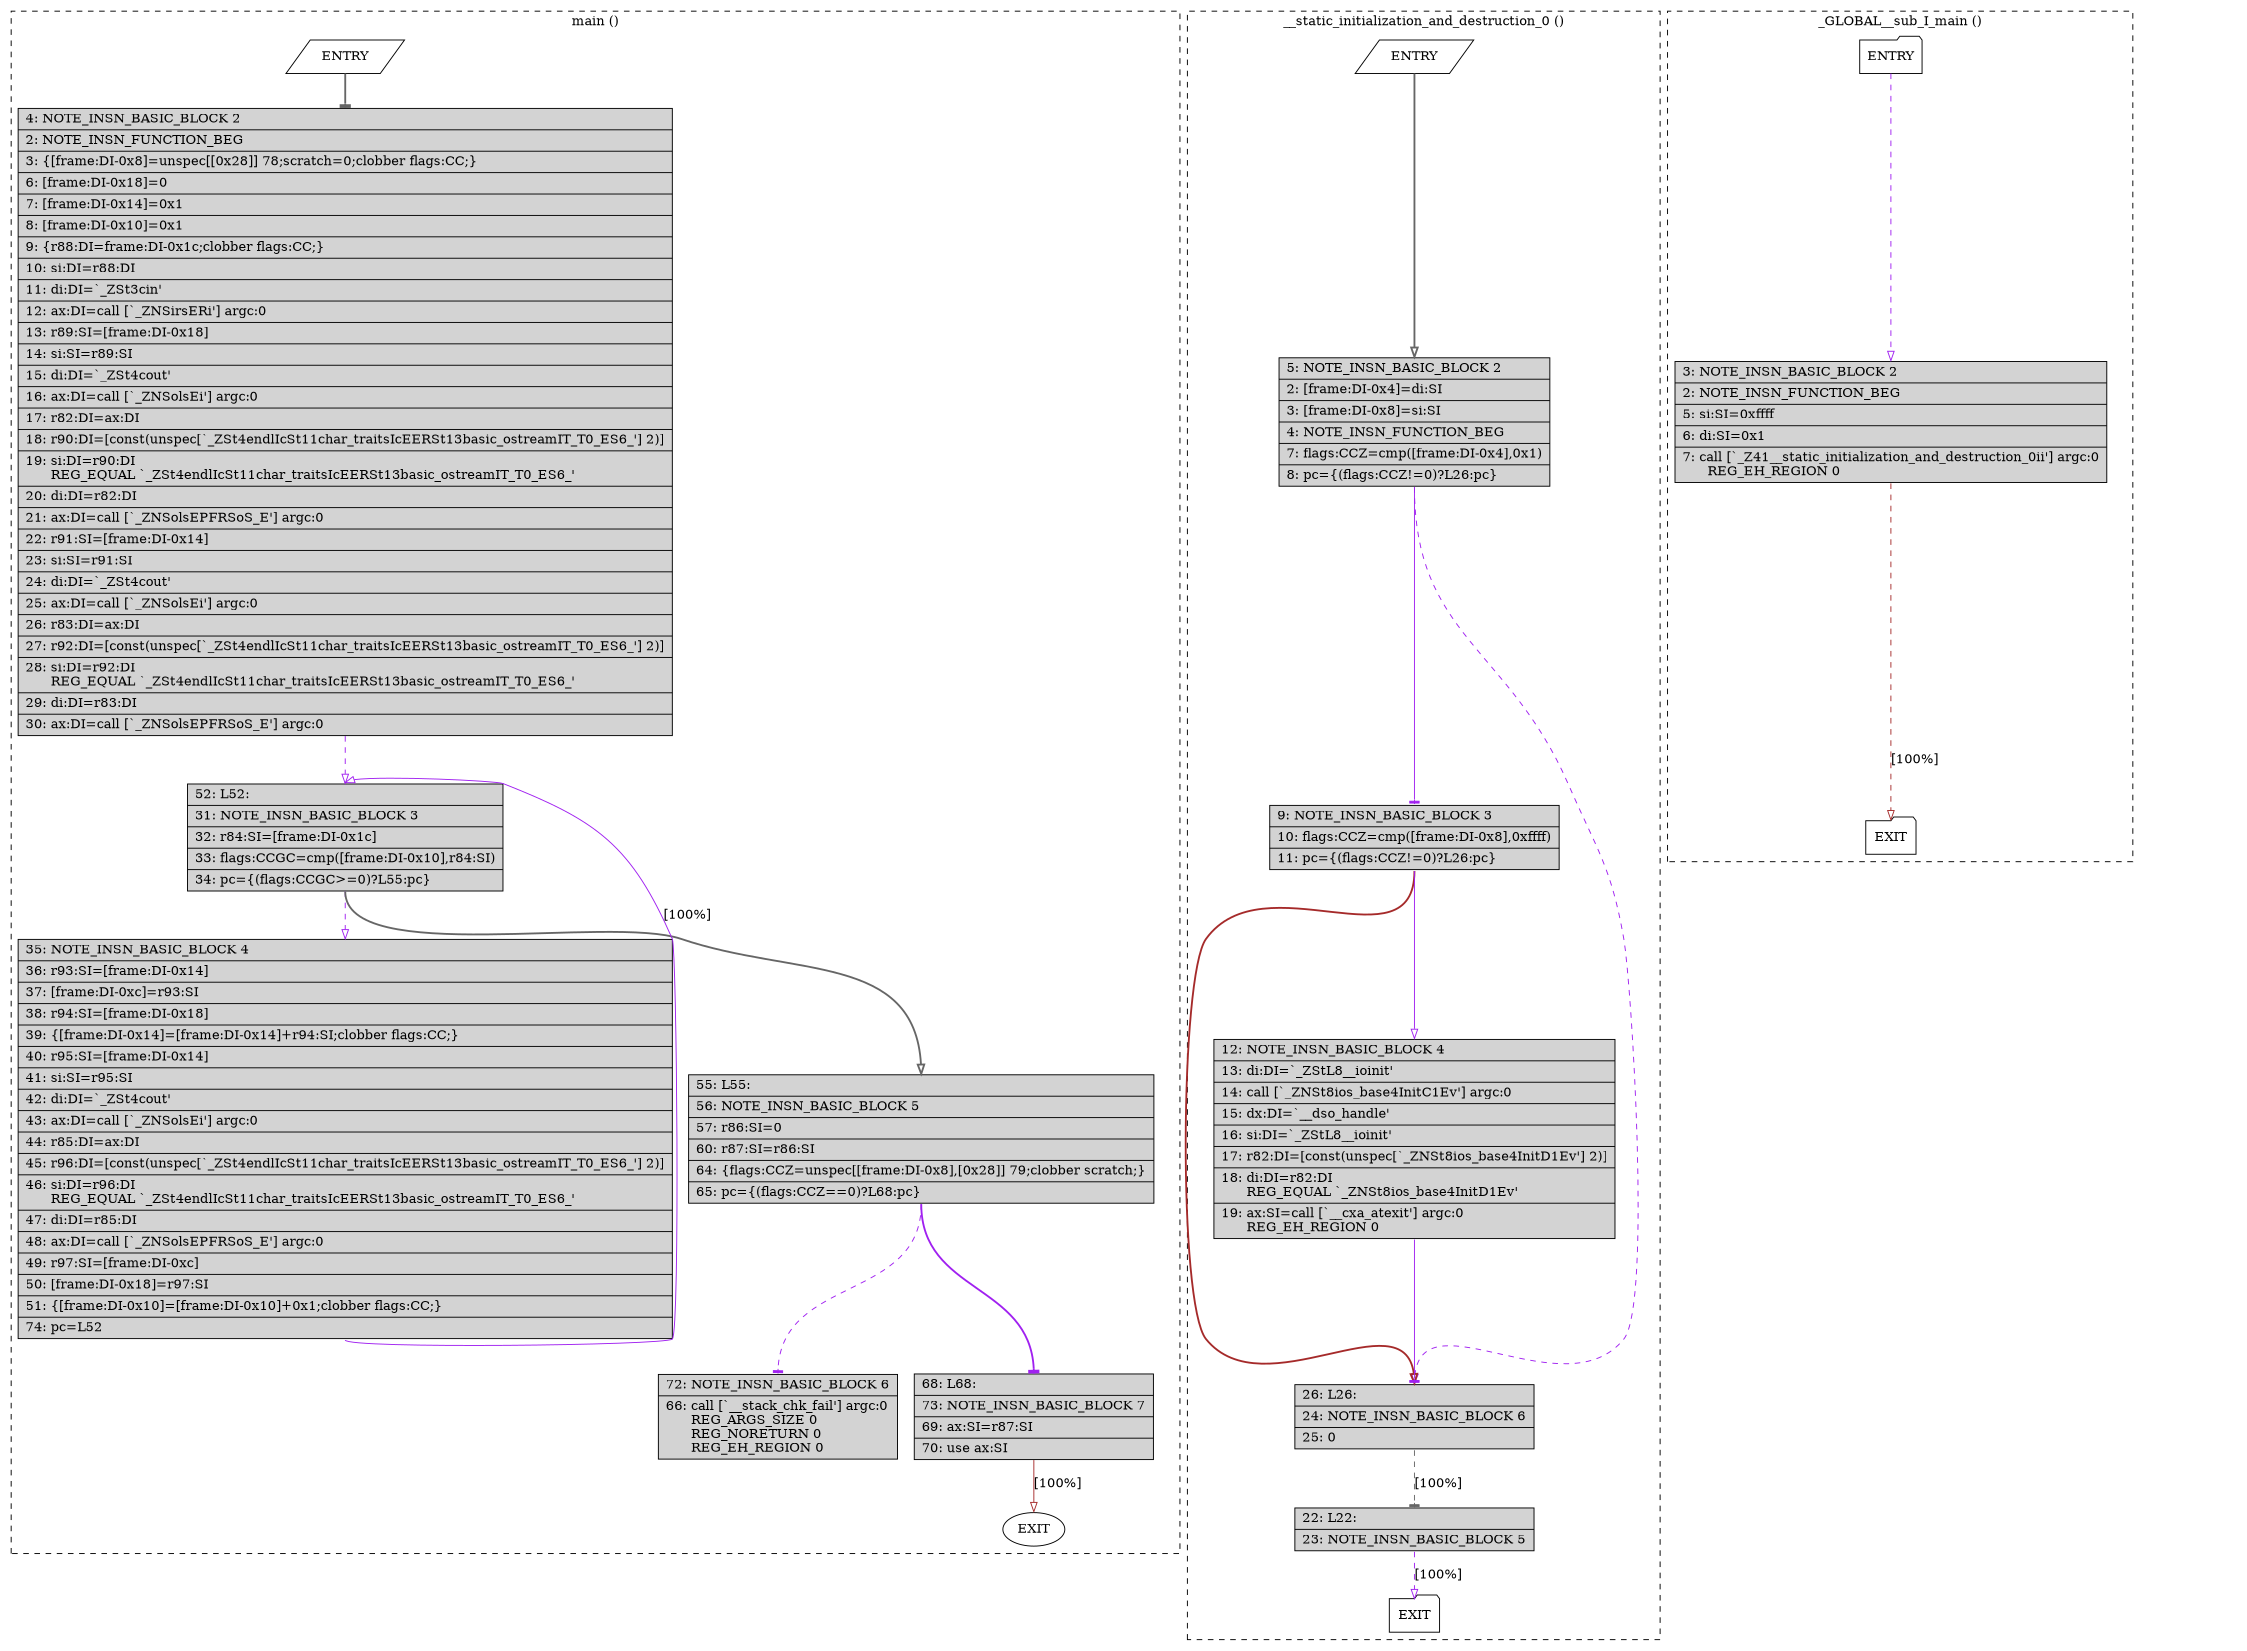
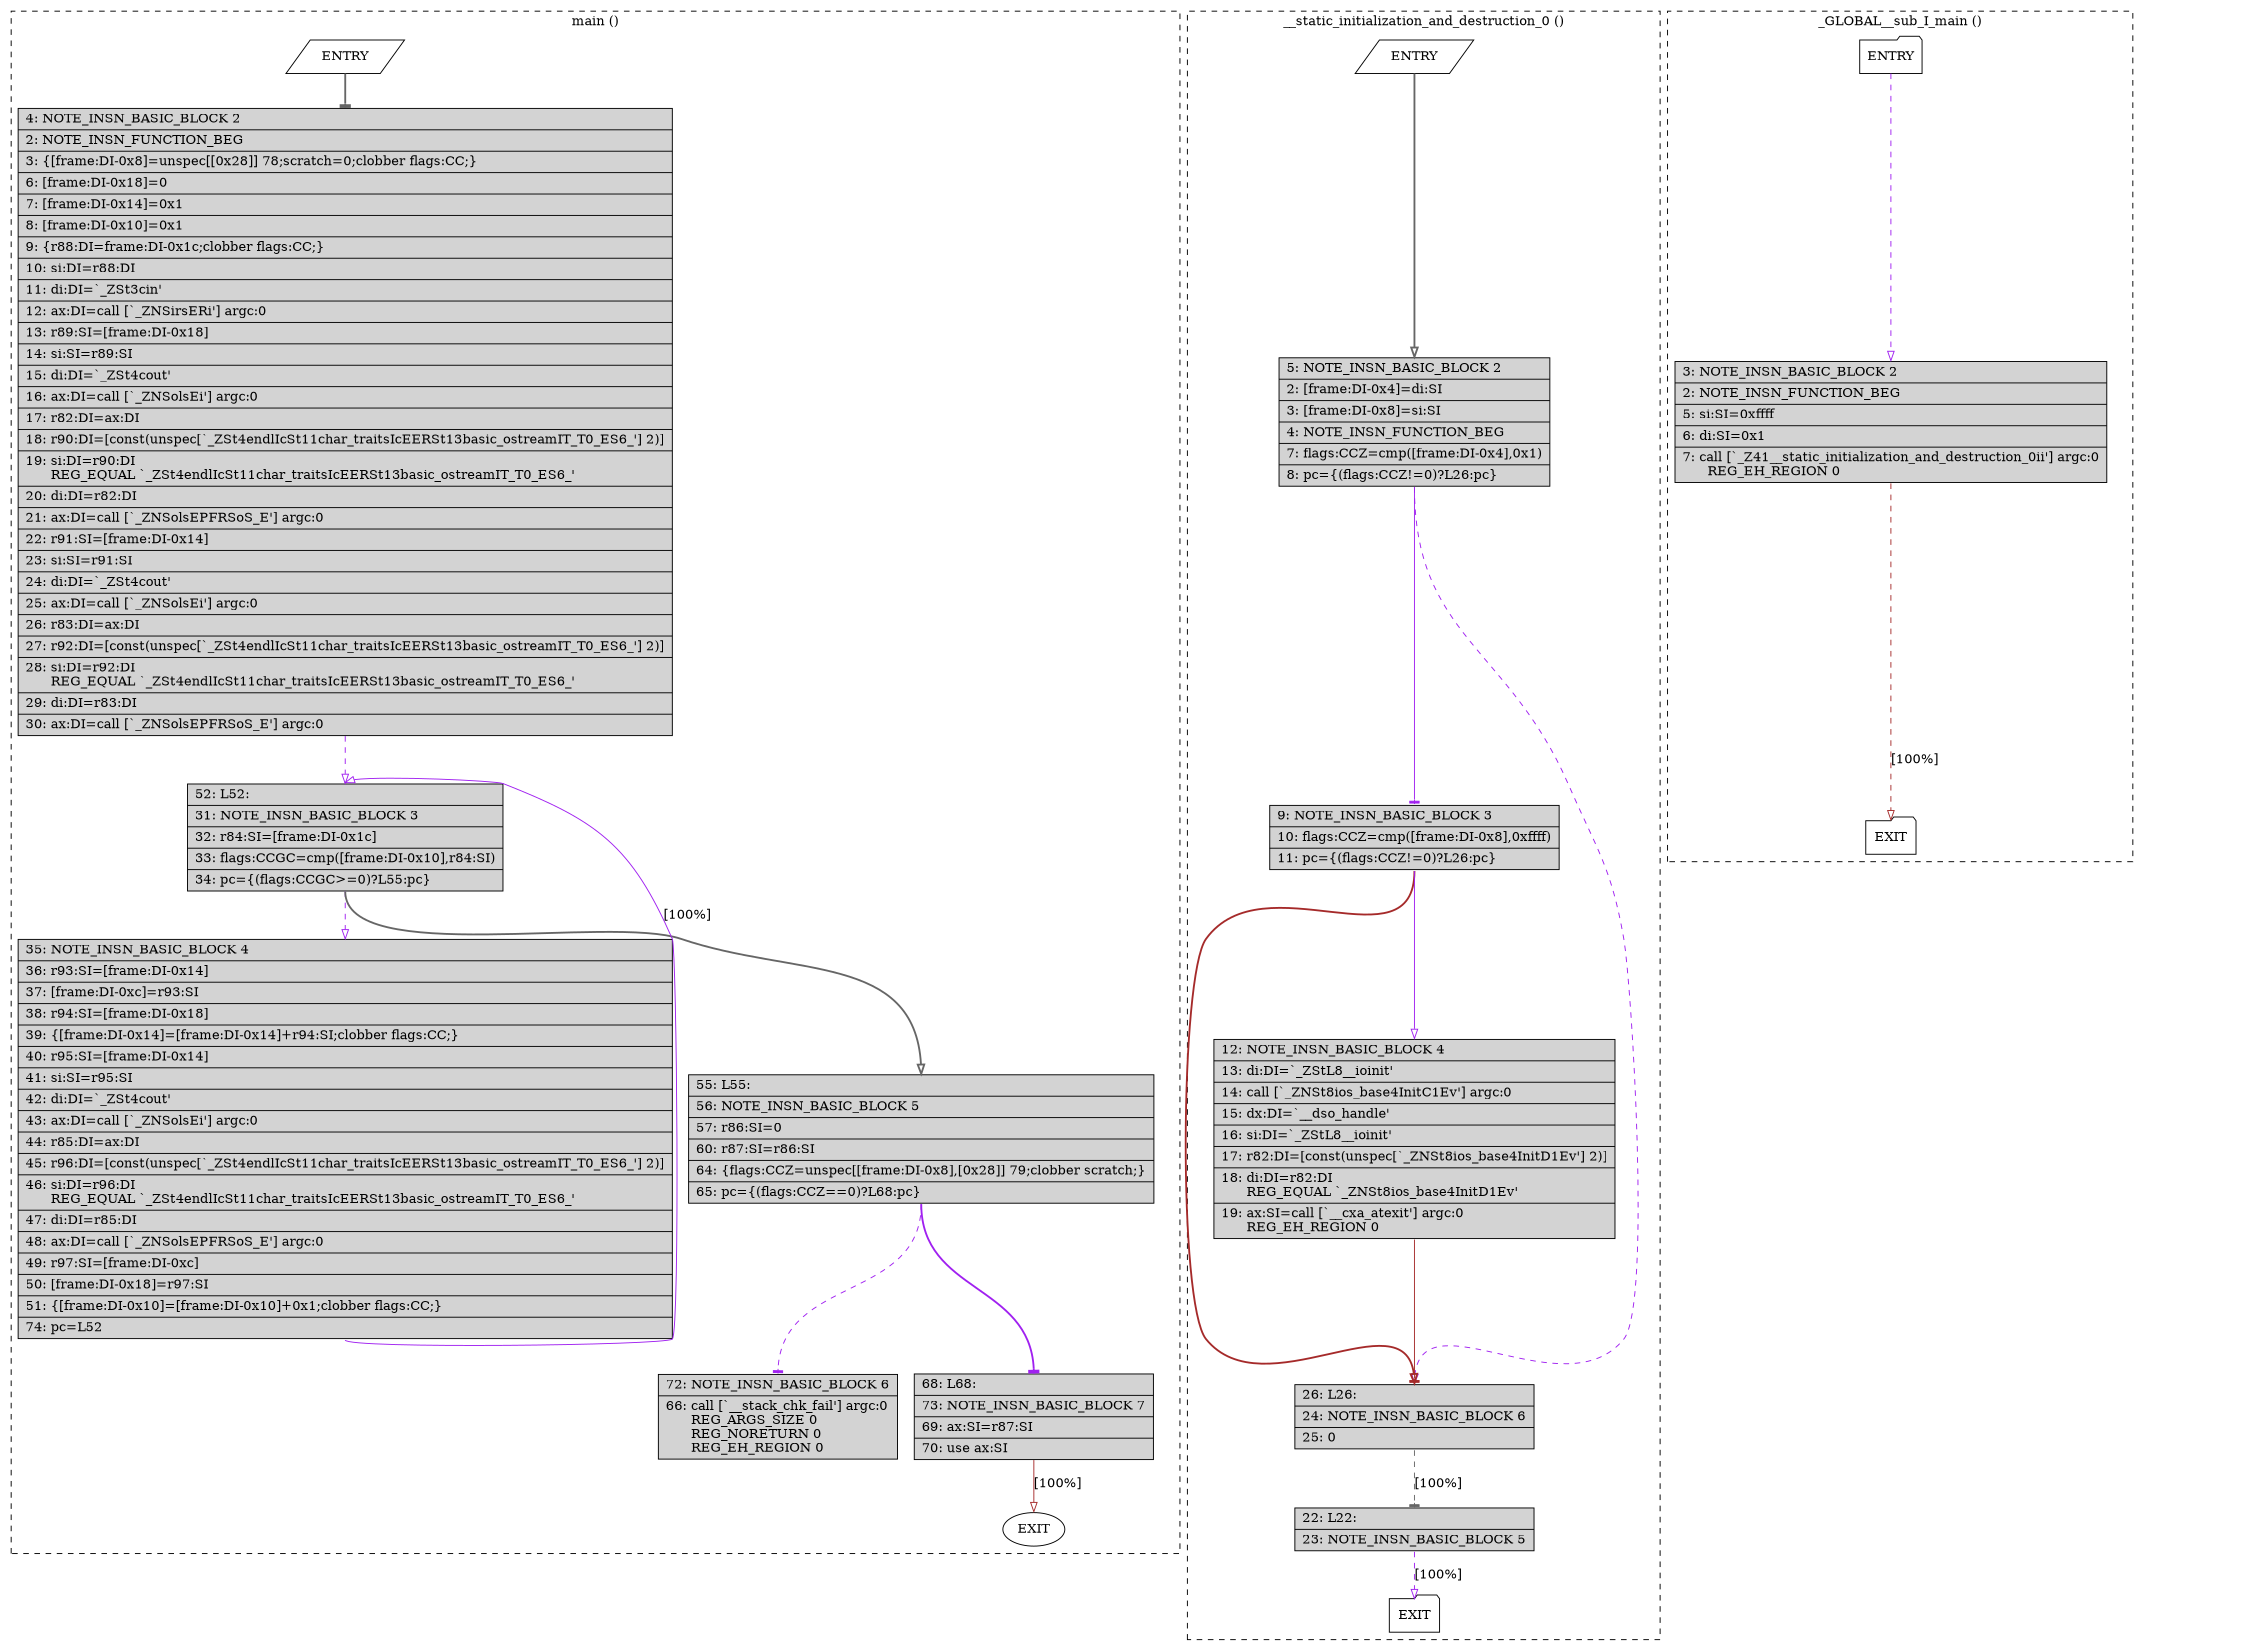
(1414, 1309) -> (1414, 1309)
